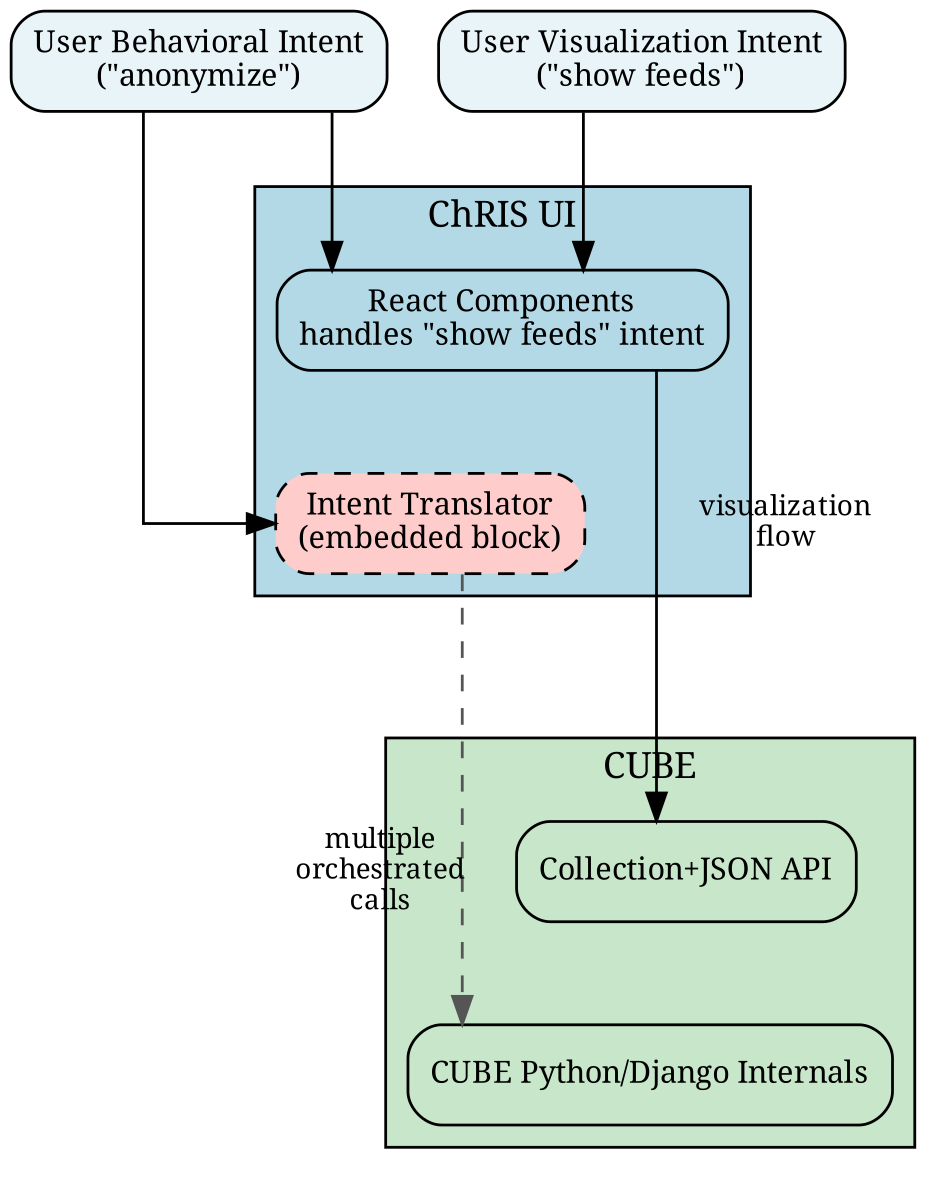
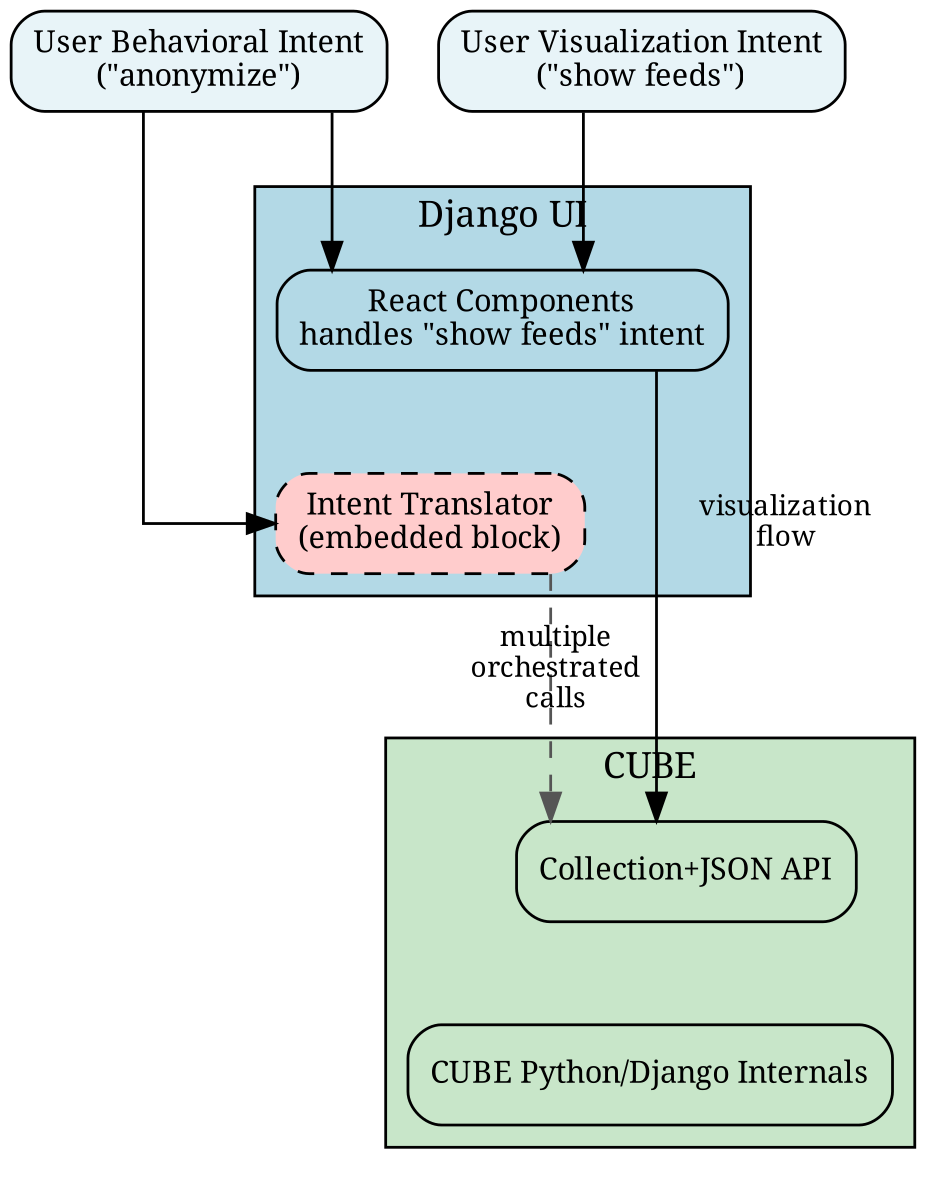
(503, 217) -> (503, 217)
(462, 785) -> (551, 684)
